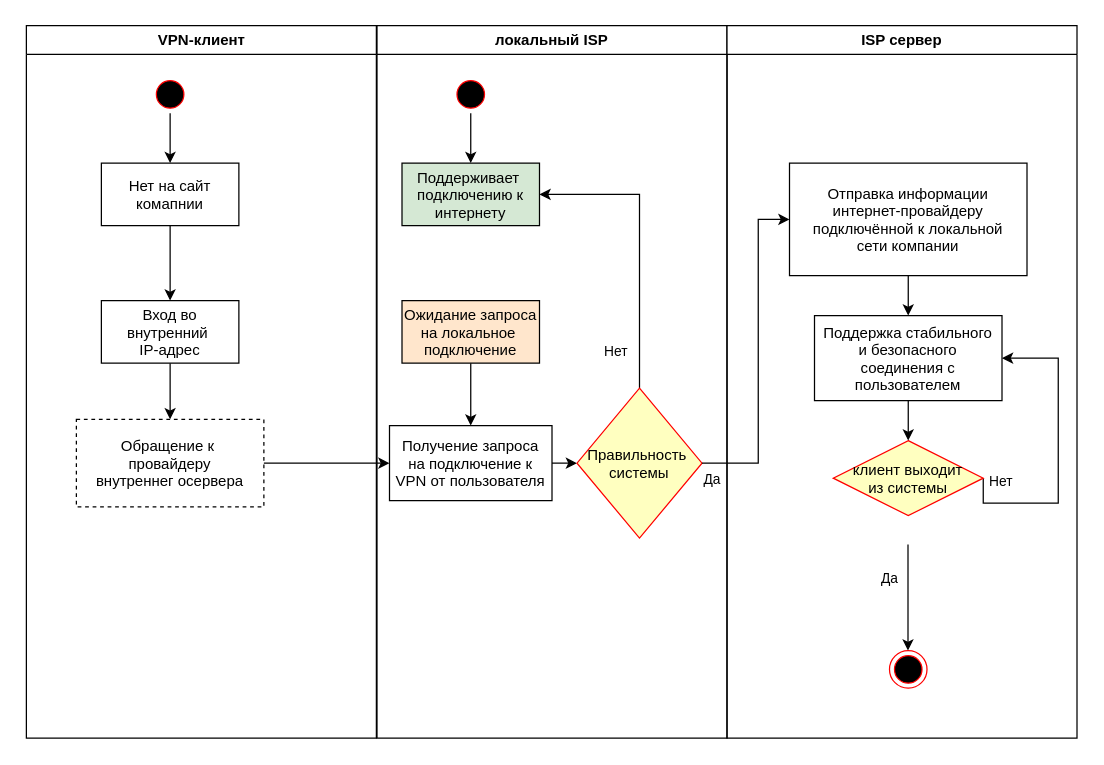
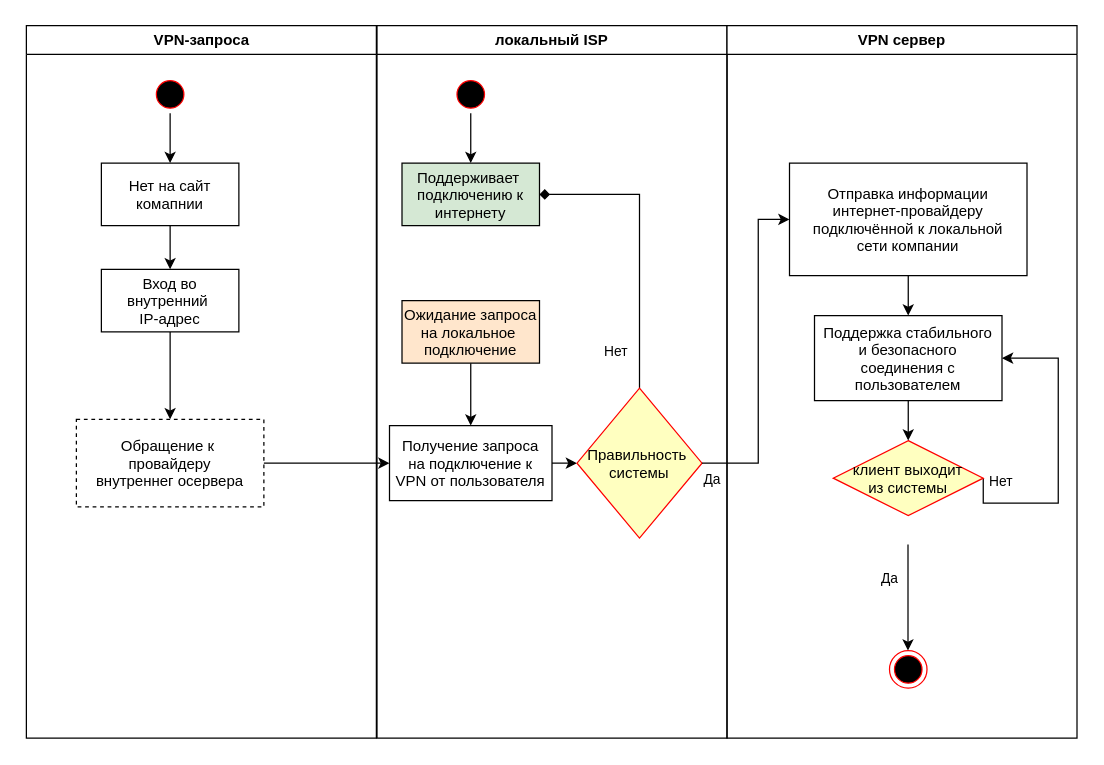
(202, 41) -> (202, 41)
(902, 41) -> (902, 41)
(549, 194) -> (550, 194)
(170, 332) -> (170, 301)
